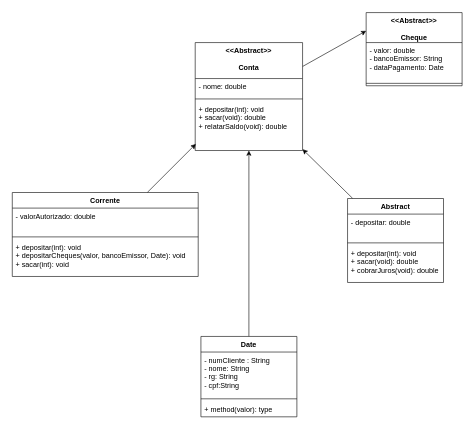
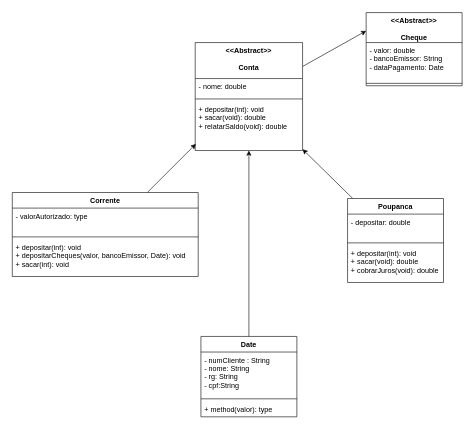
(395, 206) -> (395, 206)
(60, 216) -> (57, 216)
